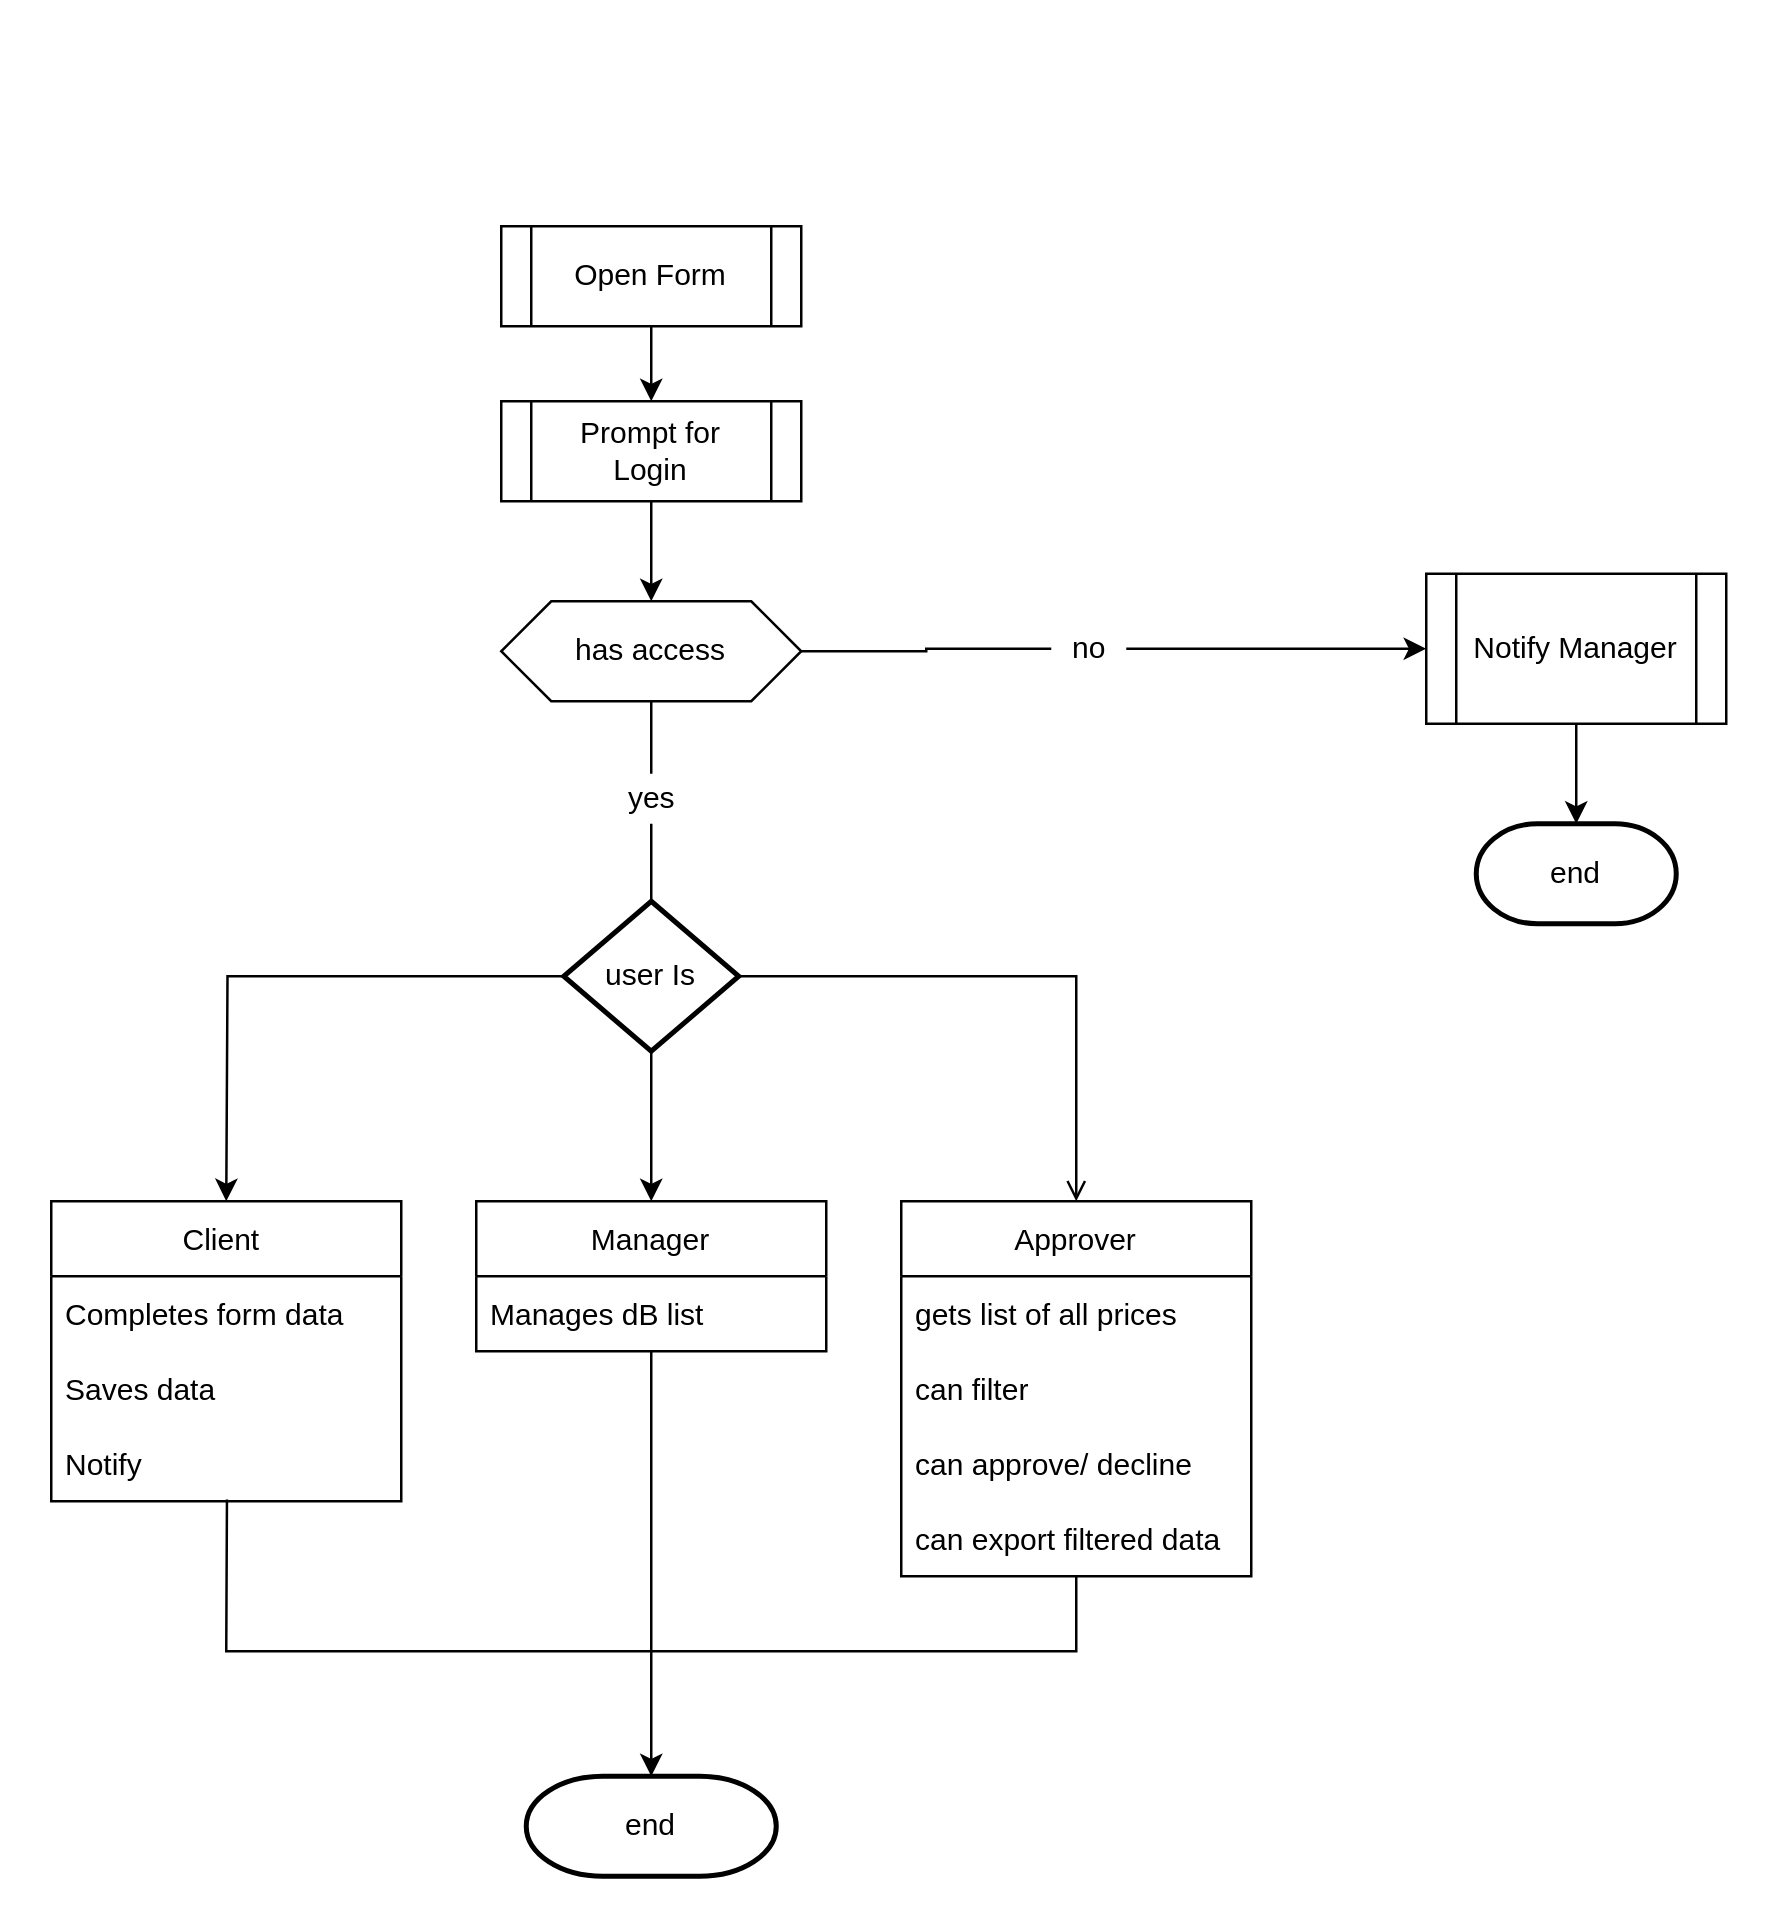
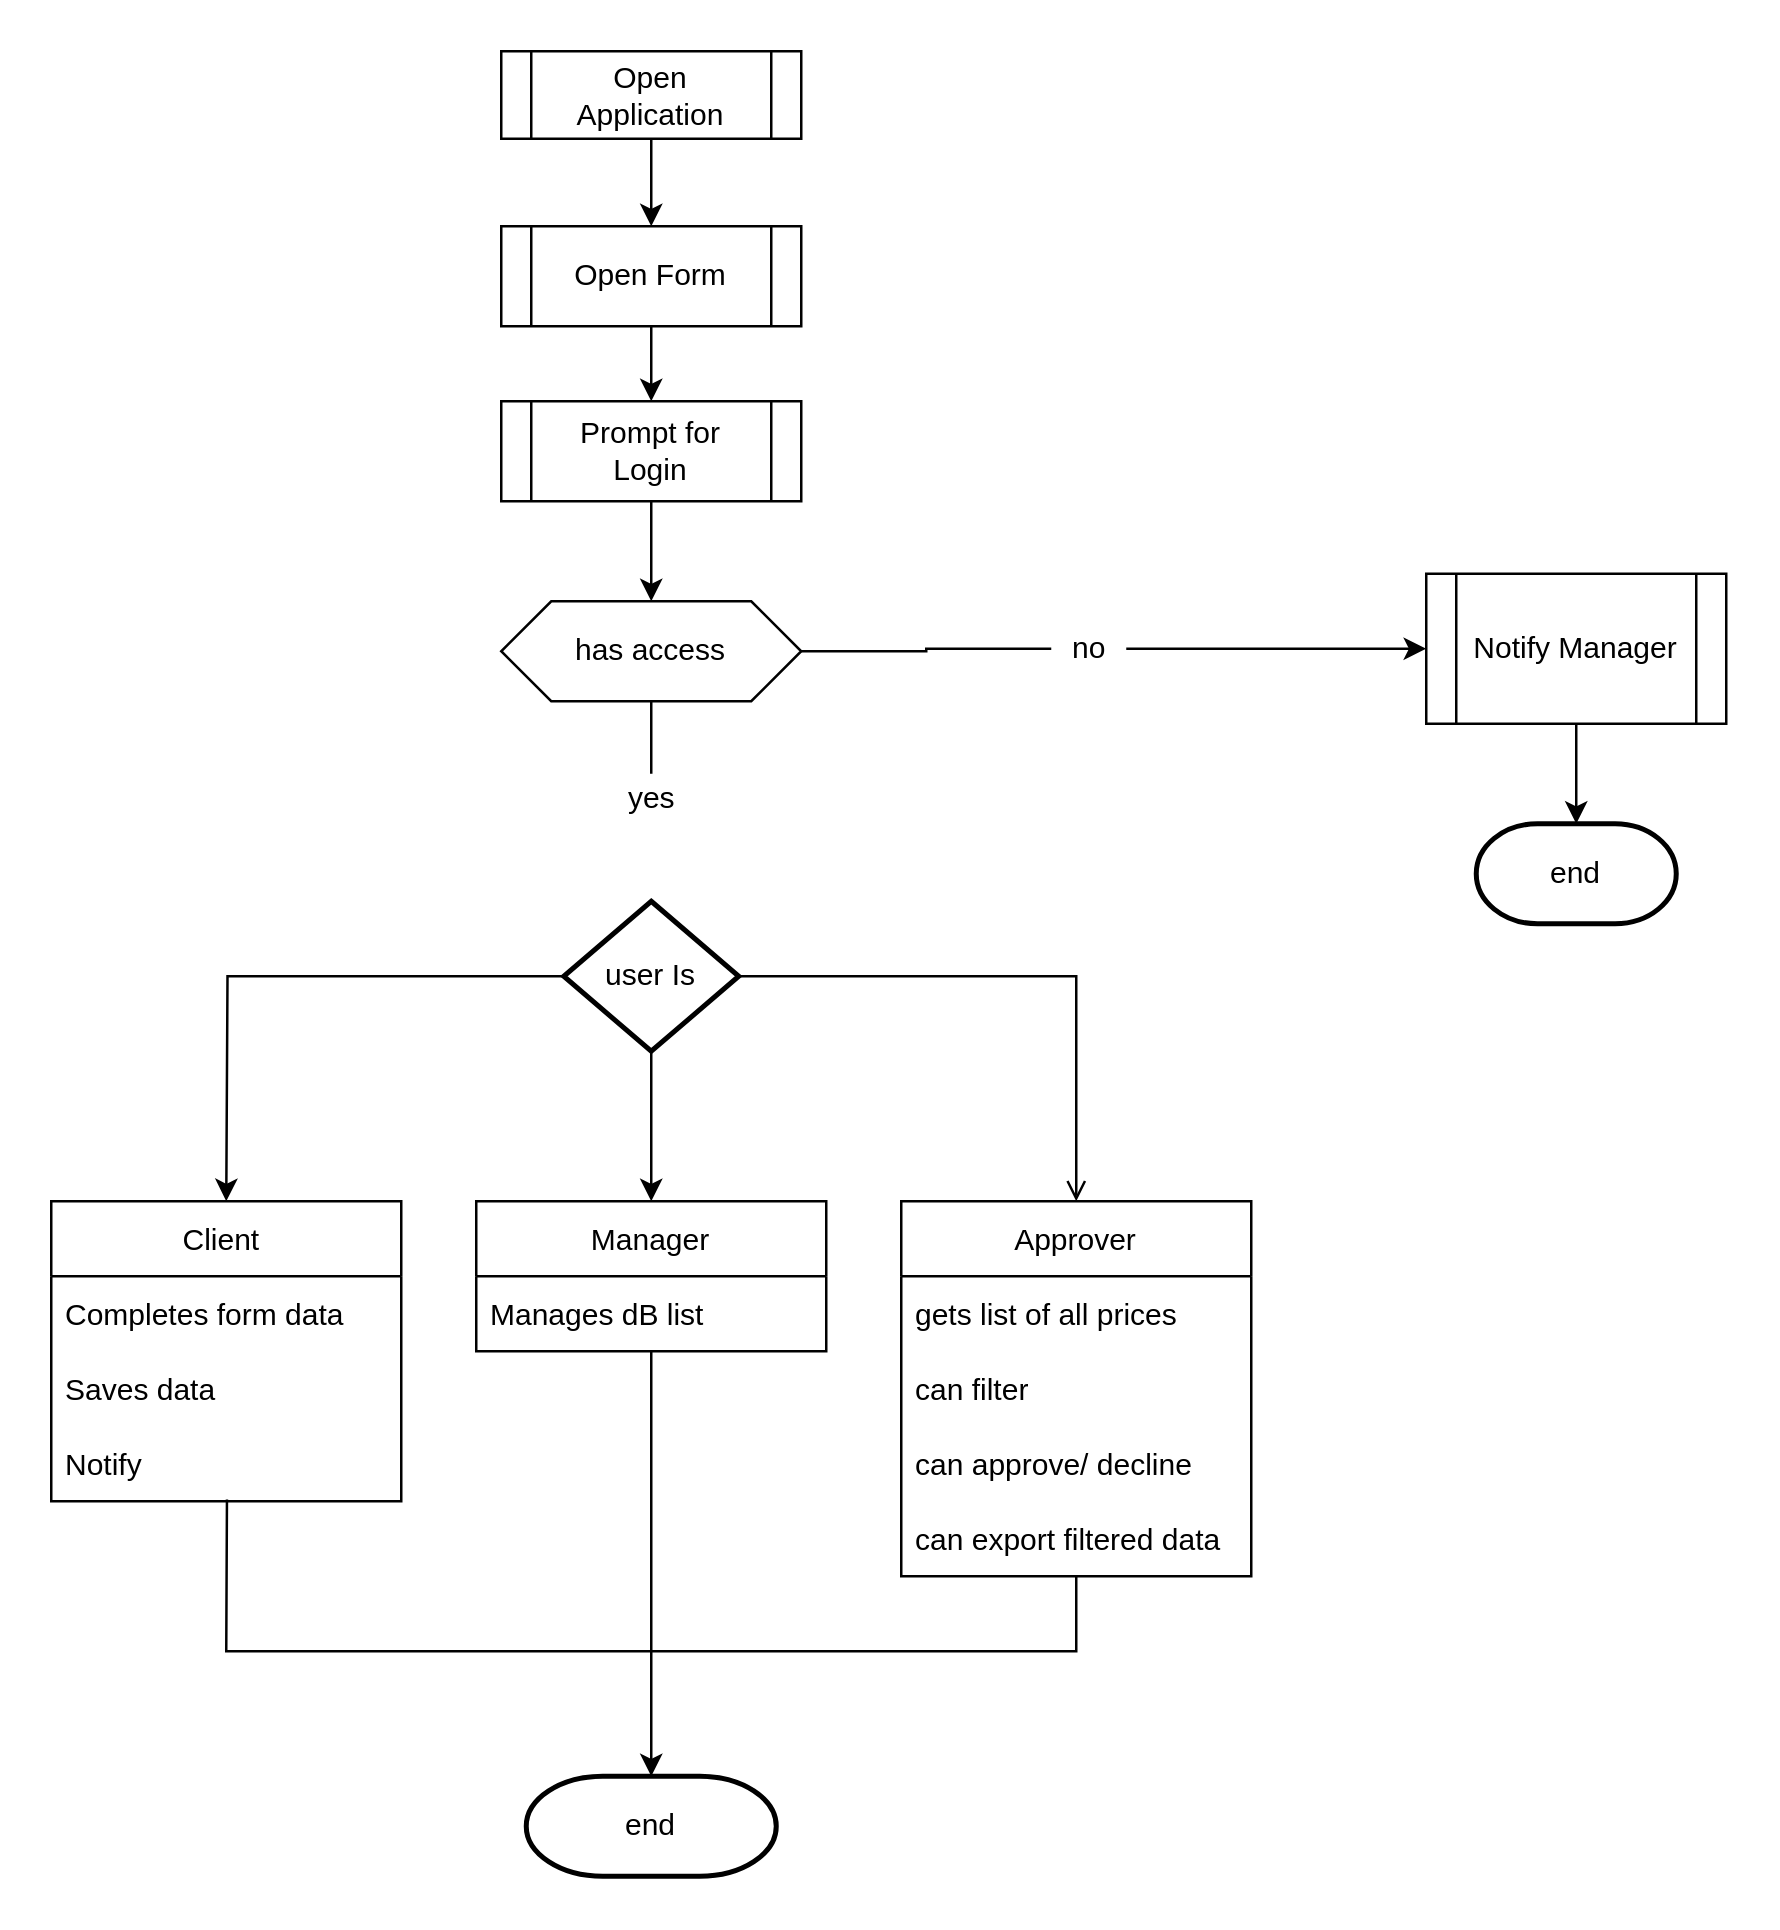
none -> (651, 95)
none -> (651, 187)
(651, 864) -> none
